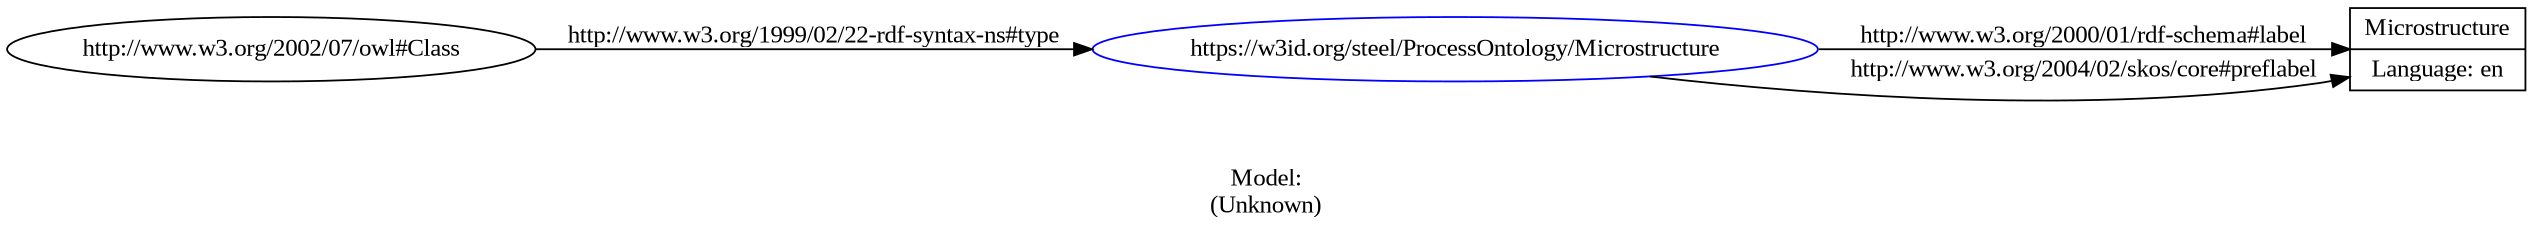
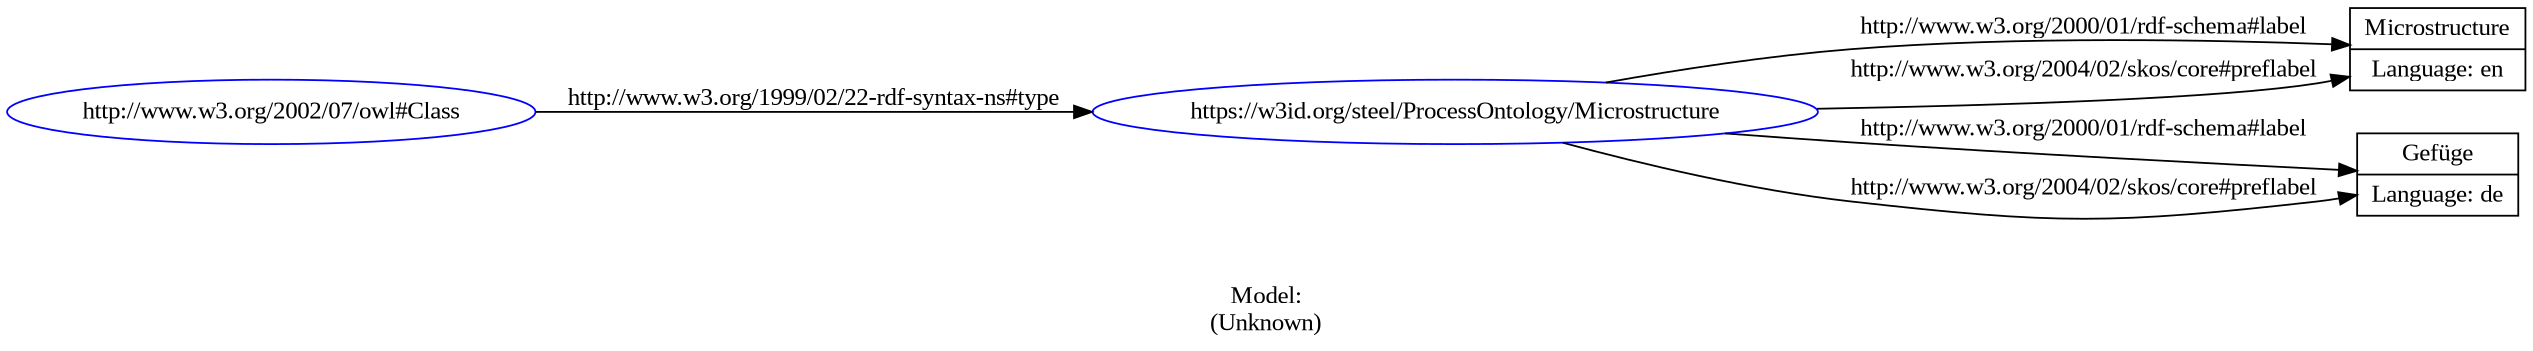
(271, 49) -> (271, 112)
none -> (2438, 175)
